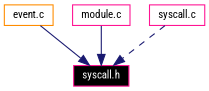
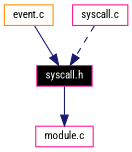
(101, 40) -> (64, 101)
